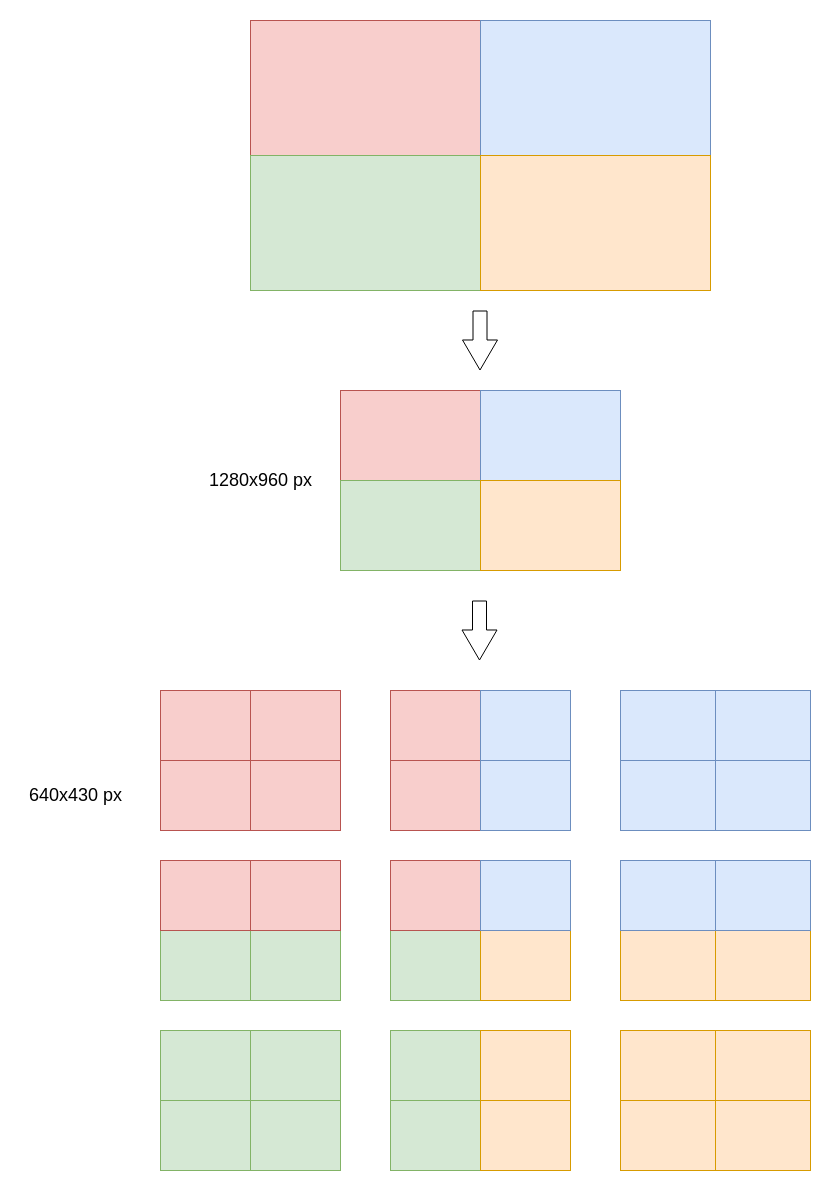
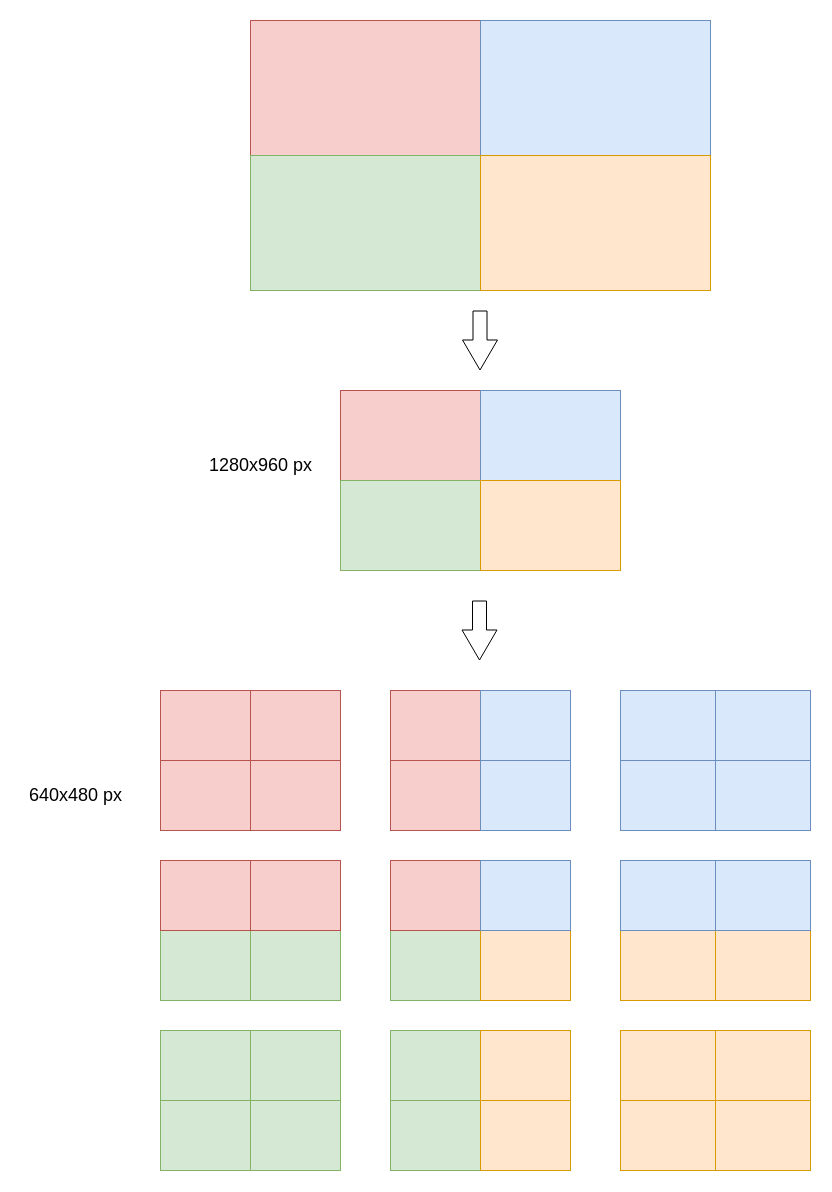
(261, 481) -> (261, 466)
(76, 796) -> (76, 796)
